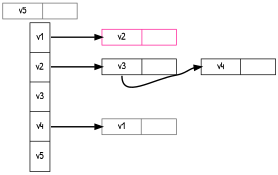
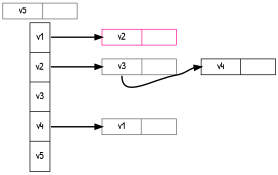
(139, 67) -> (139, 67)
